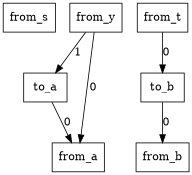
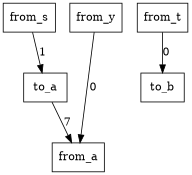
(73, 49) -> (36, 49)
(68, 122) -> (68, 122)
(163, 157) -> none
